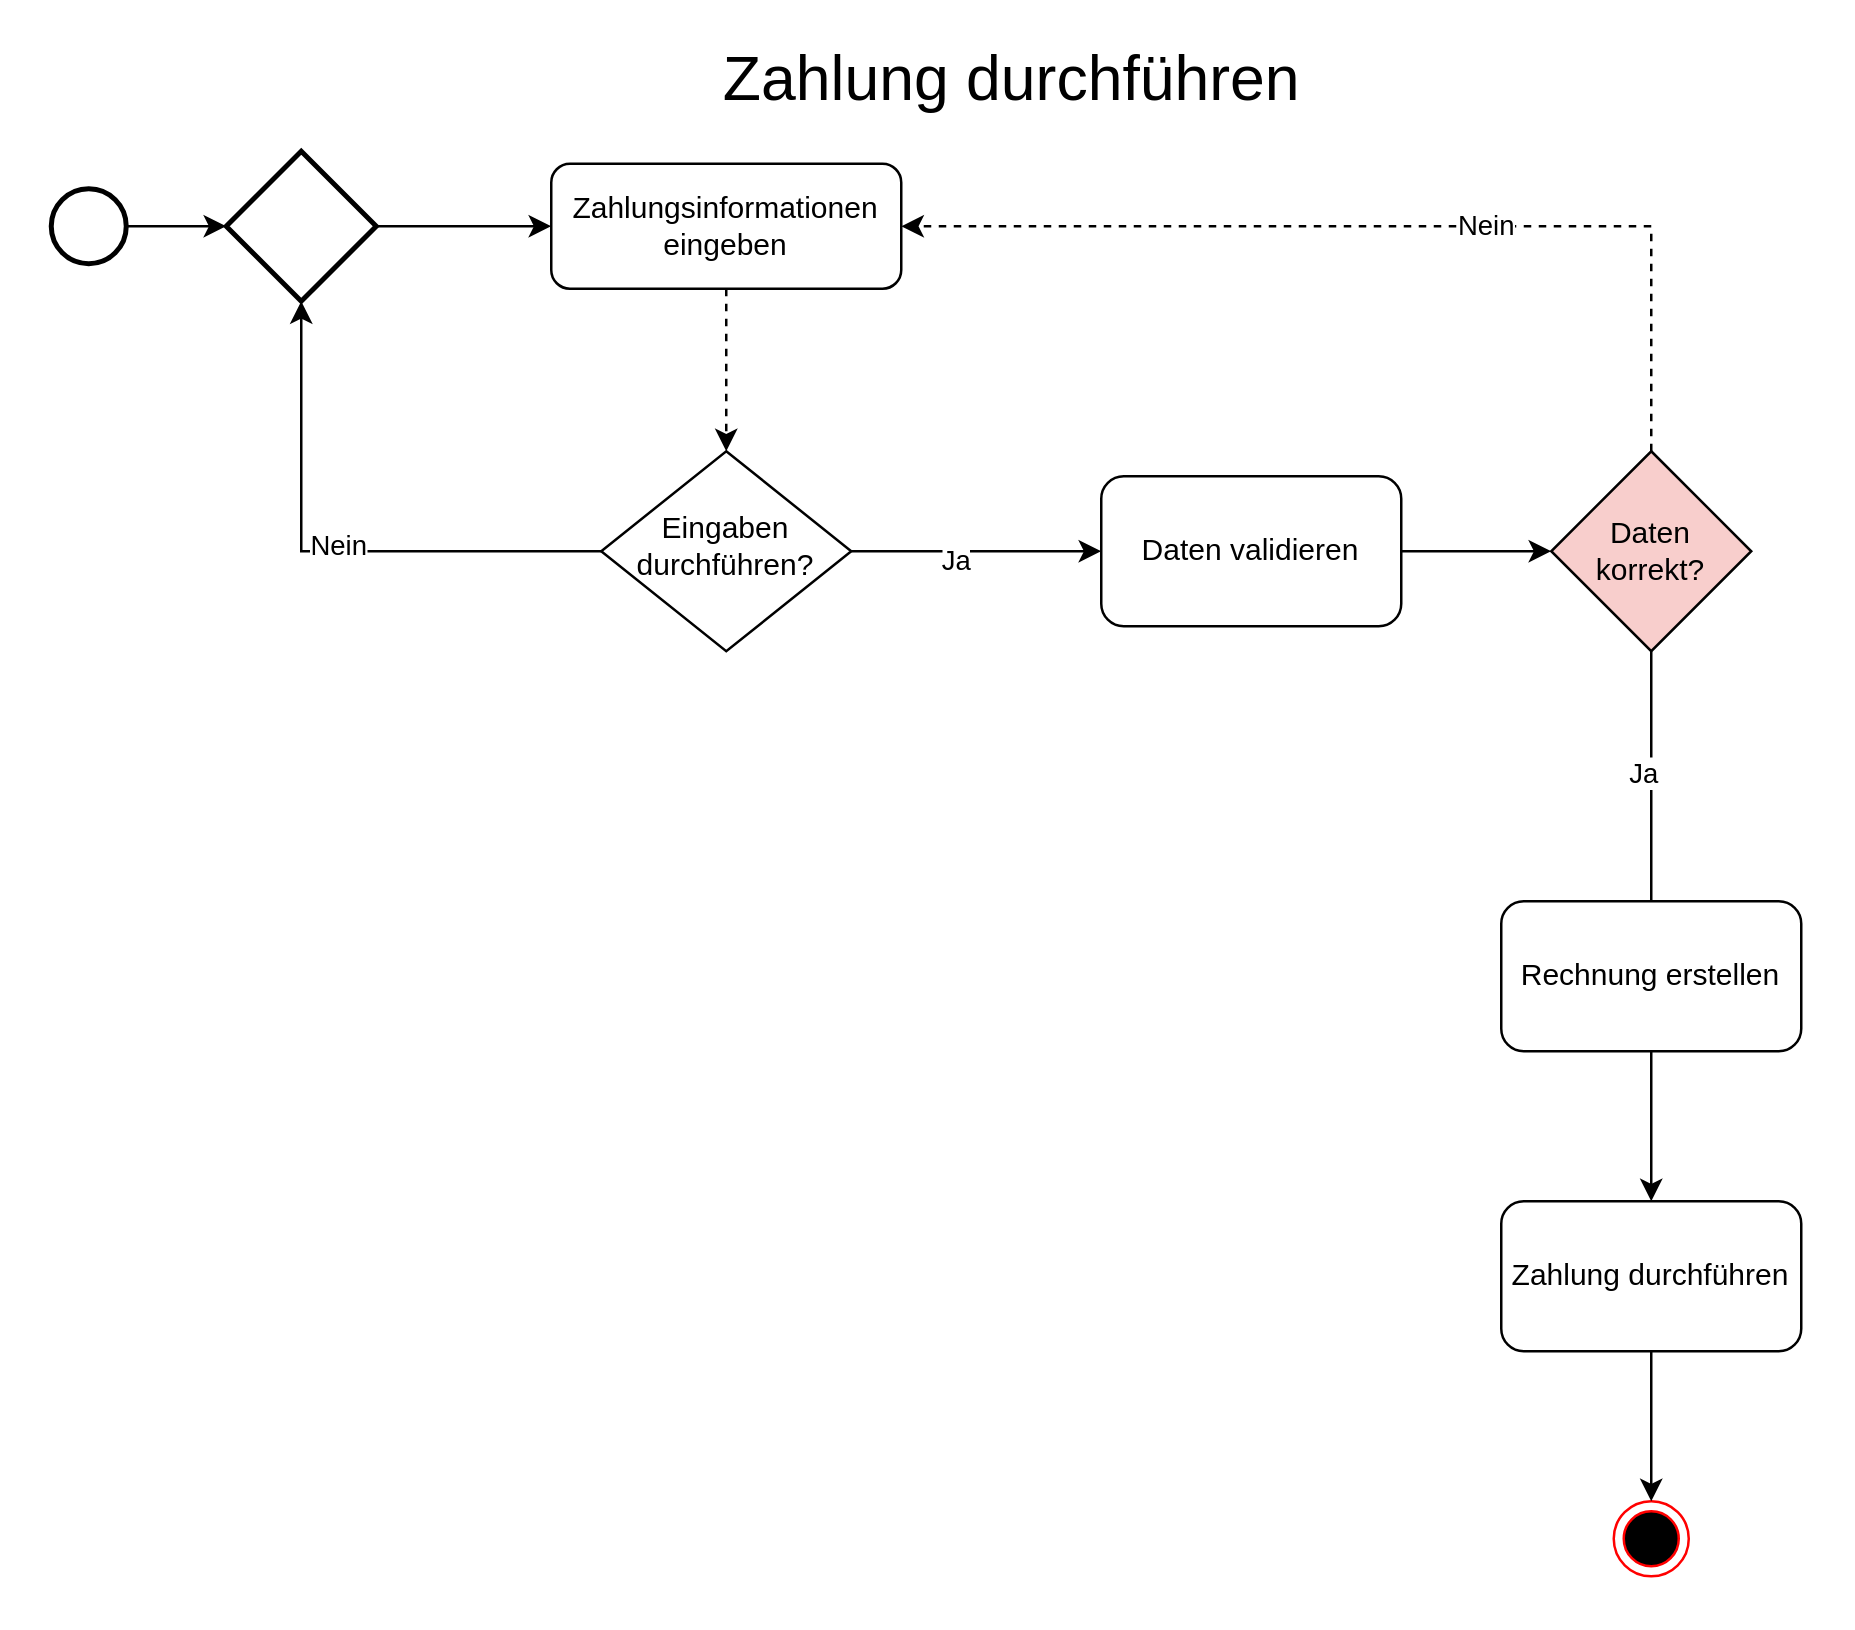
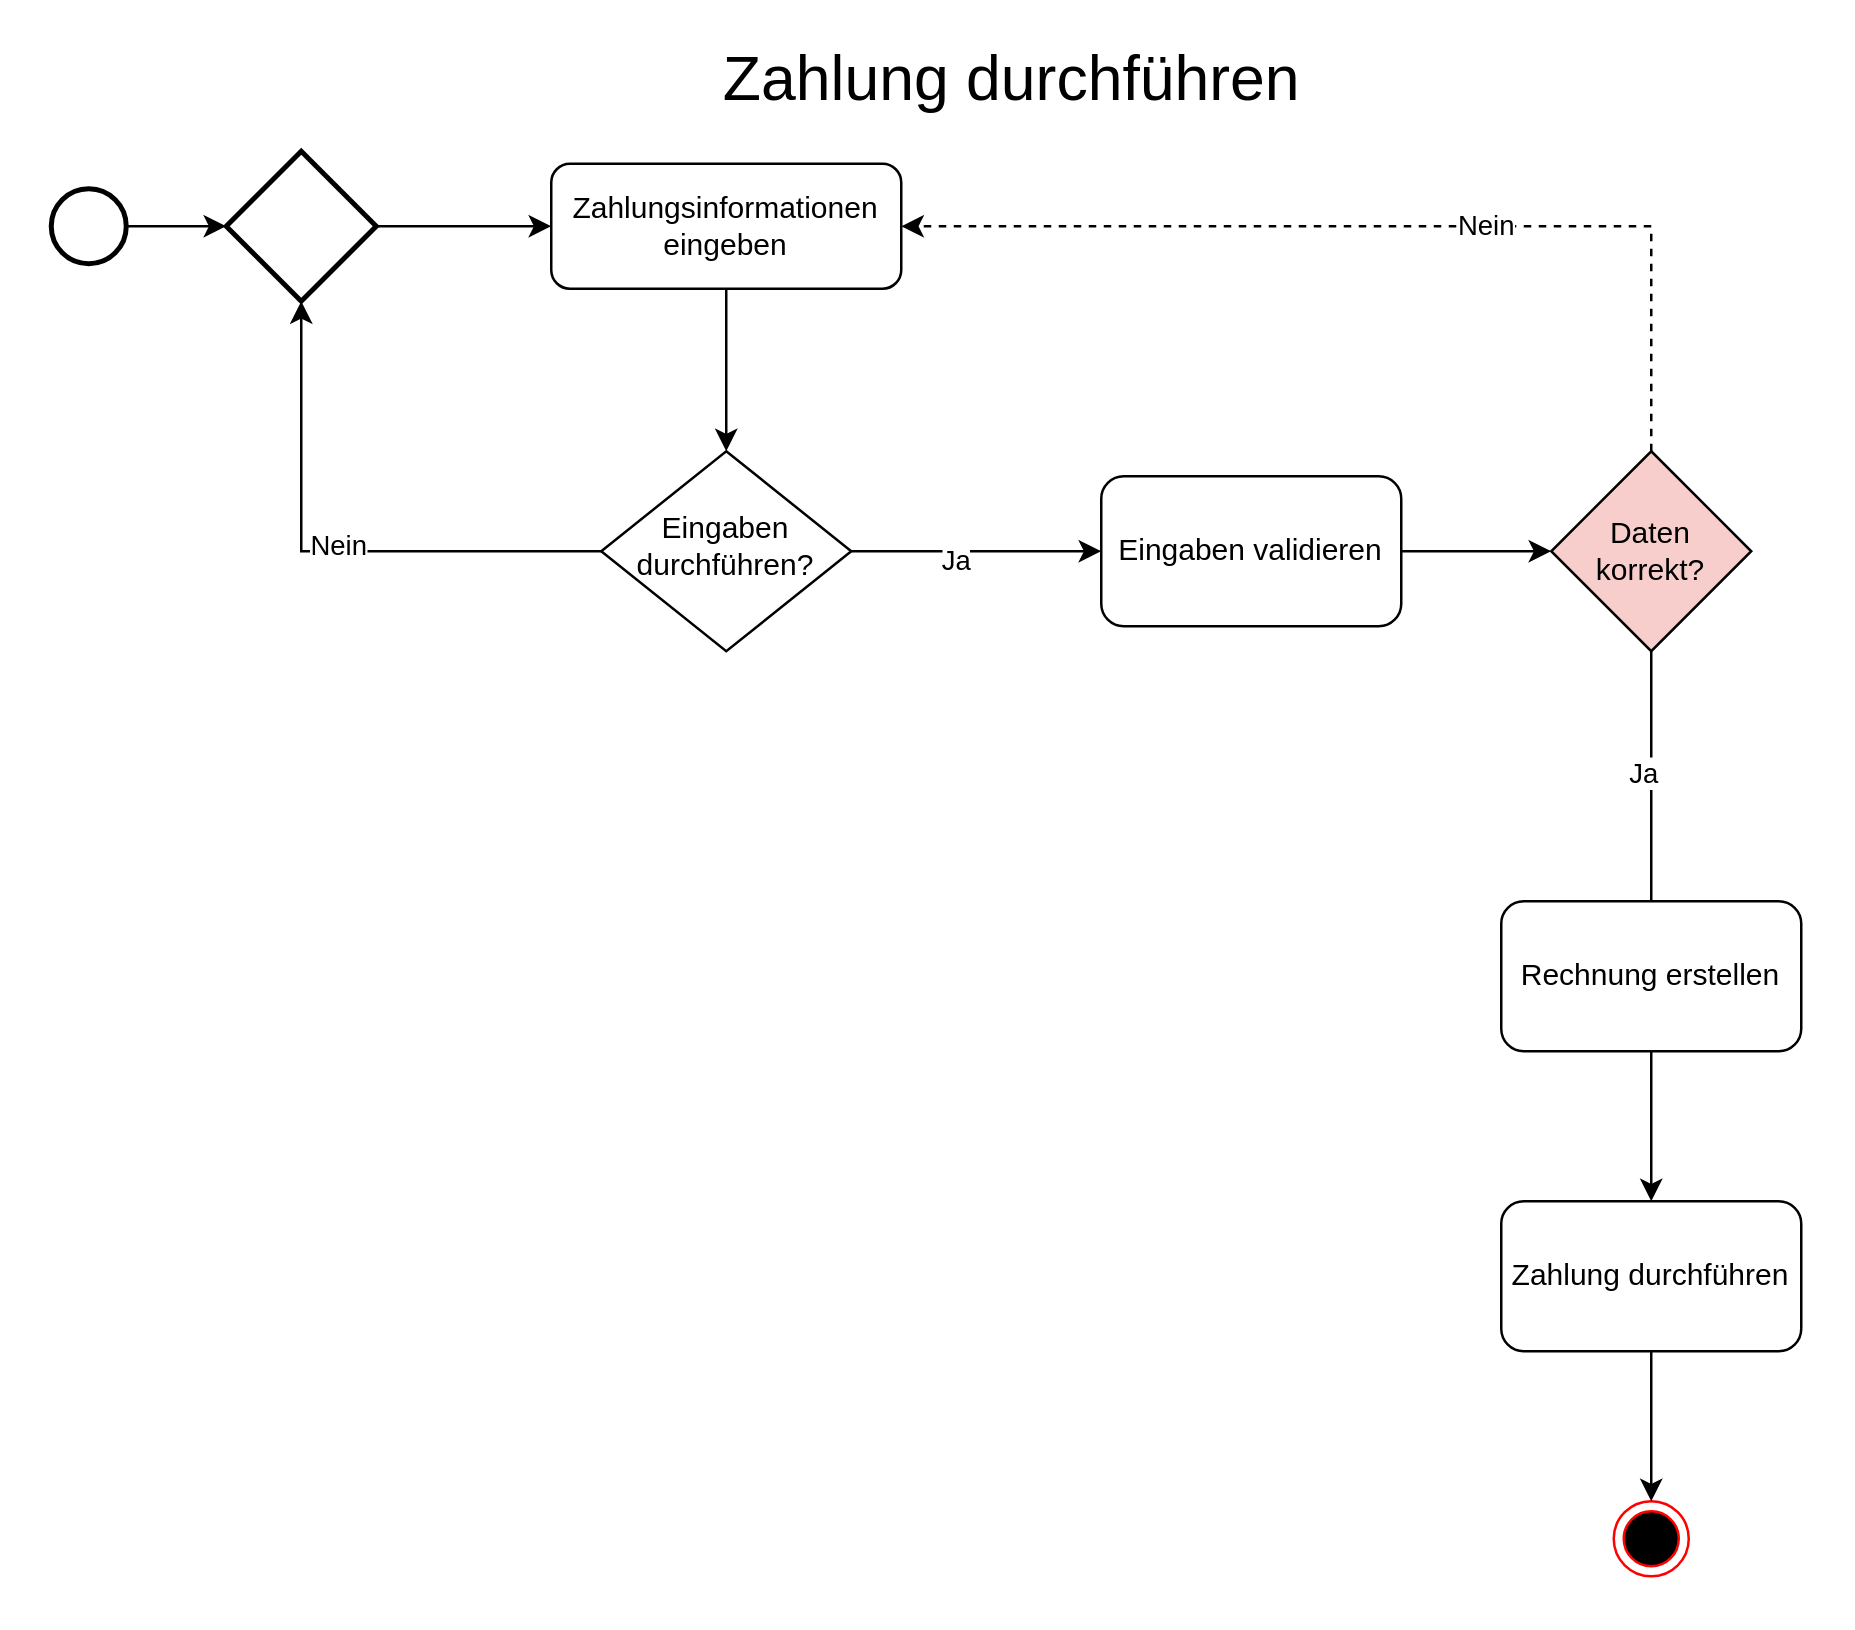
(726, 364) -> (726, 364)
(1251, 551) -> (1251, 551)
